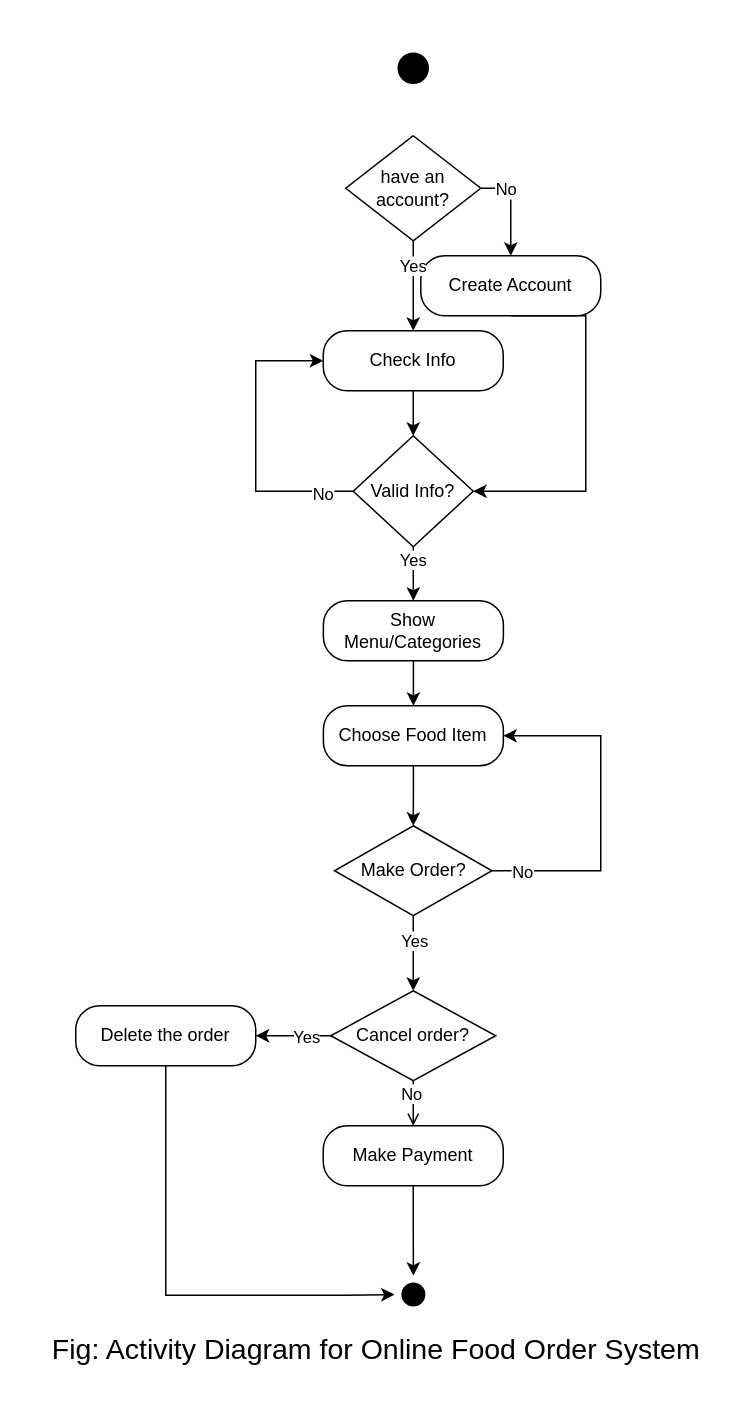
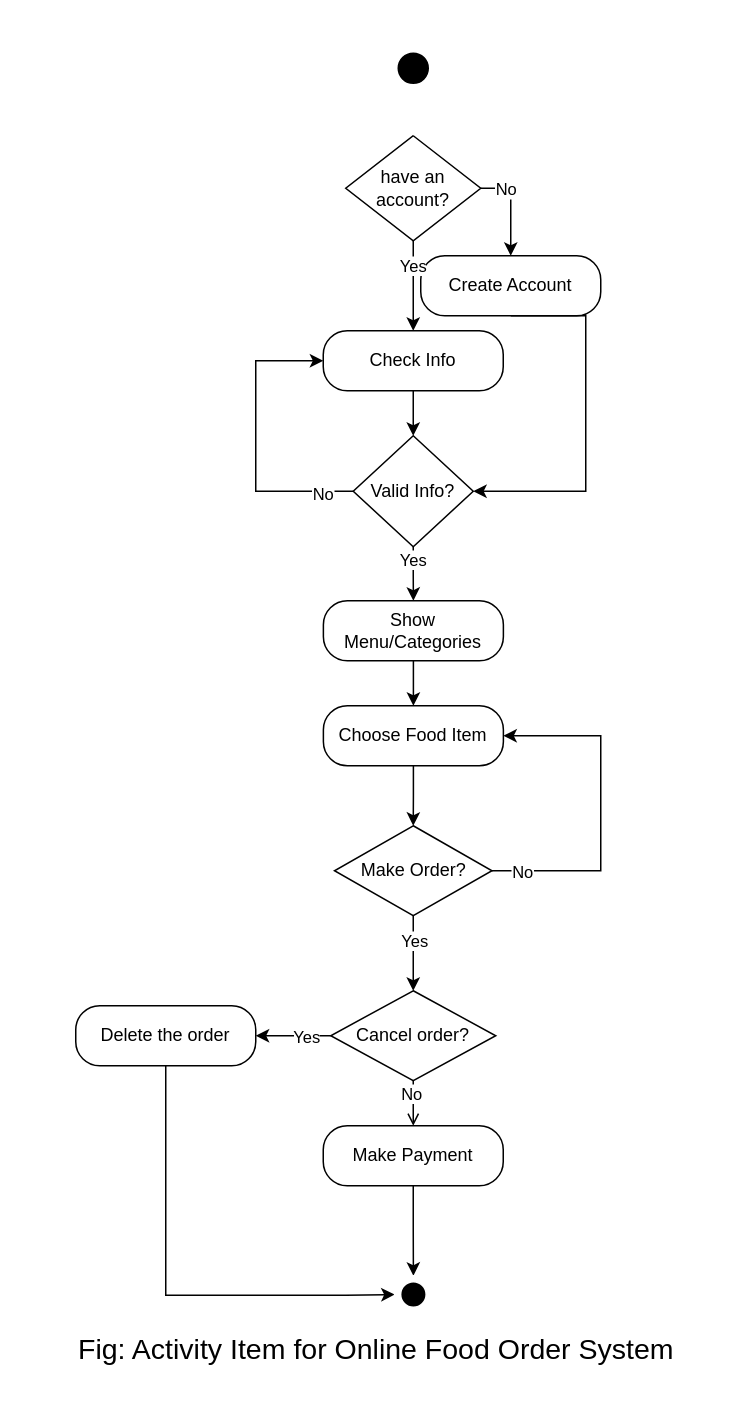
(377, 1351) -> (377, 1351)
